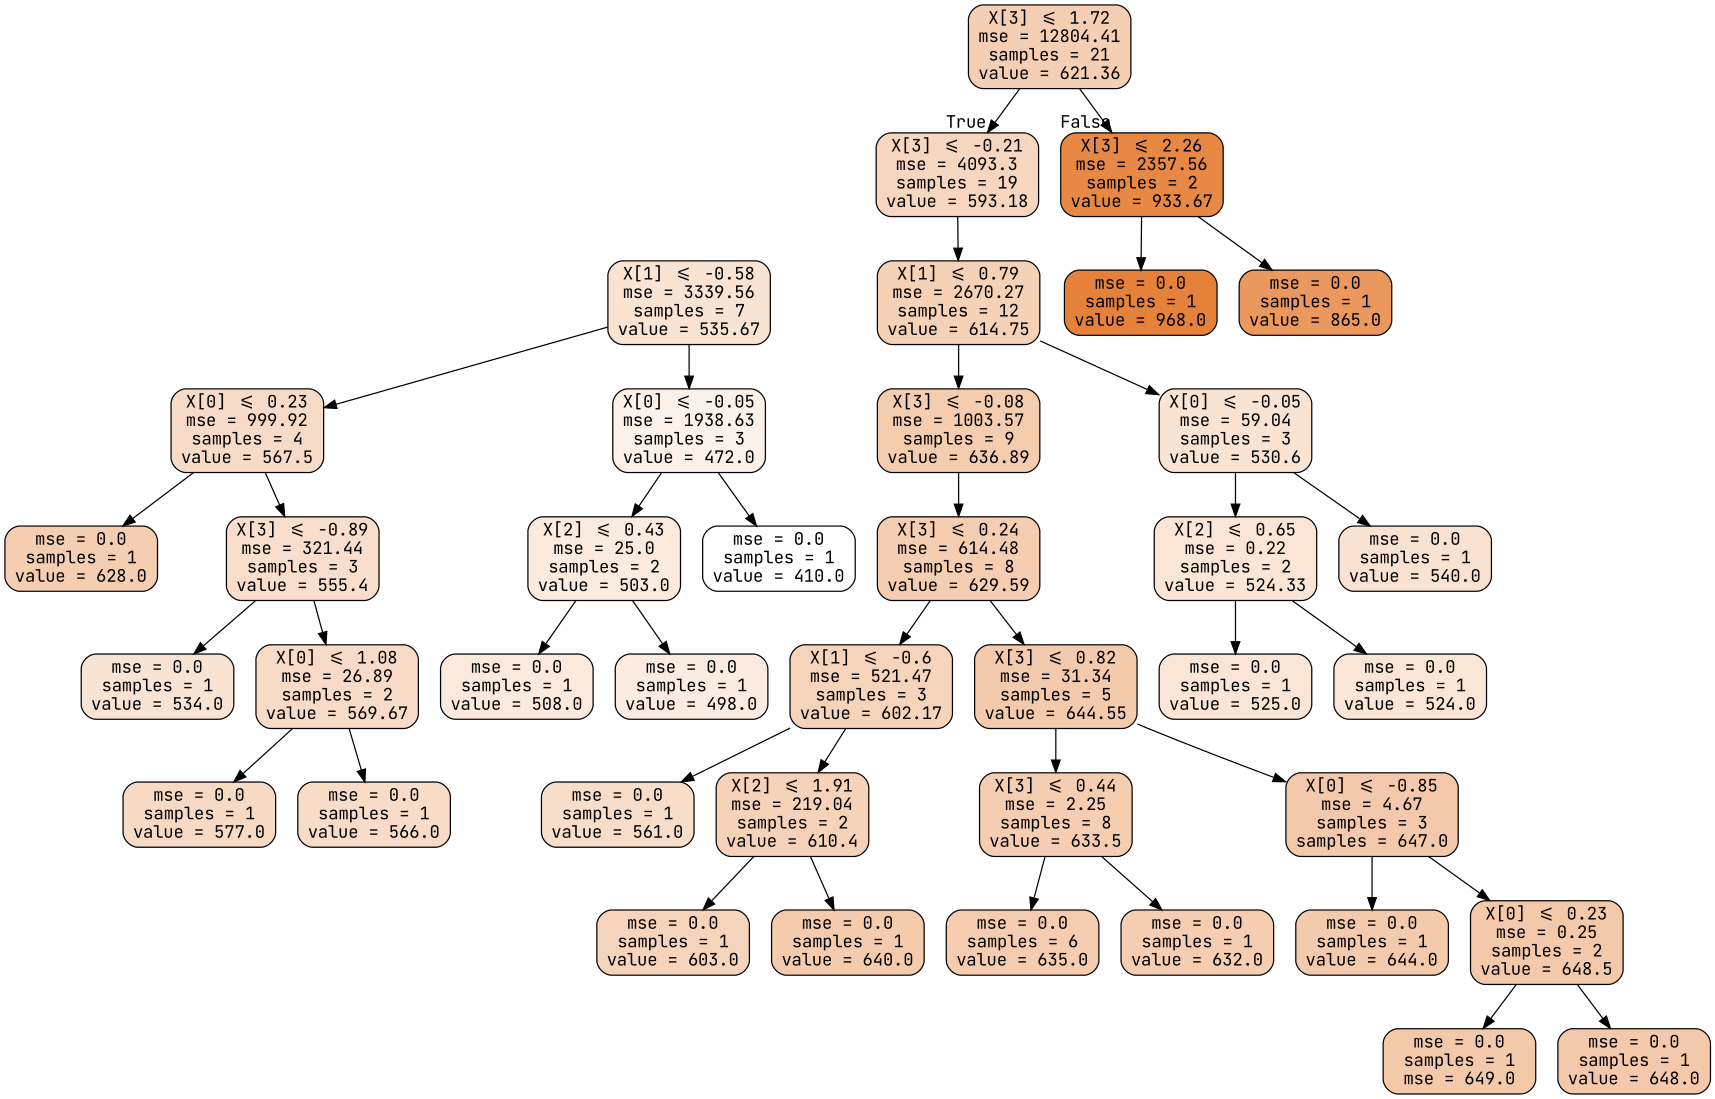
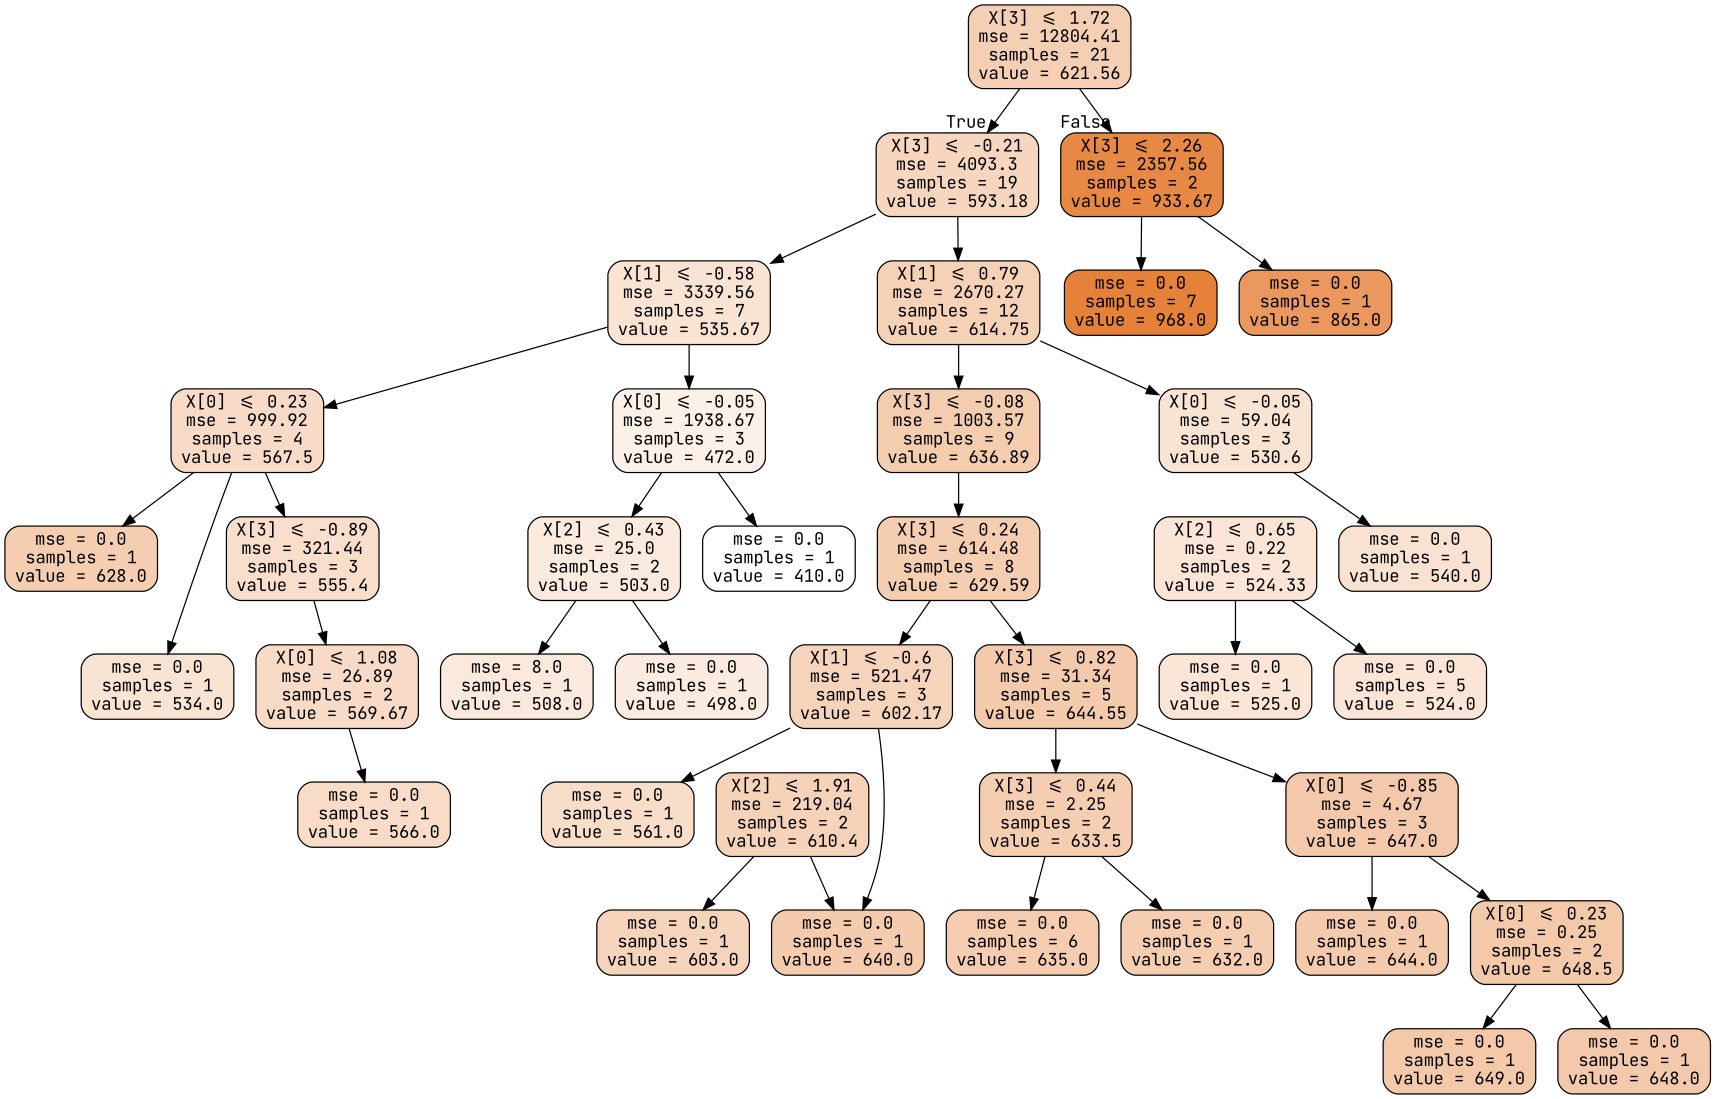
(1050, 47) -> (1050, 47)
none -> (829, 236)
(1141, 303) -> (1141, 303)
(689, 431) -> (689, 431)
(1235, 488) -> none
(229, 623) -> (201, 557)
(517, 687) -> (517, 687)
(1410, 687) -> (1410, 687)
(835, 745) -> (884, 814)
(199, 815) -> none
(1056, 815) -> (1056, 815)
(1372, 815) -> (1372, 815)
(1459, 1061) -> (1459, 1061)
